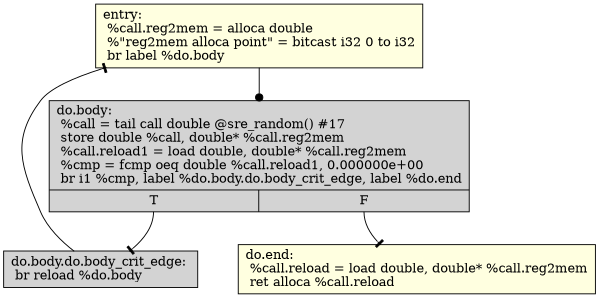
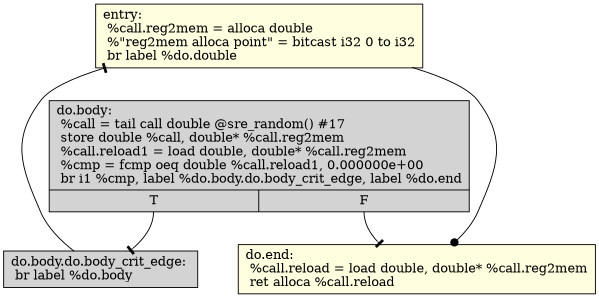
(164, 56) -> (170, 56)
(259, 81) -> (495, 136)
(77, 276) -> (72, 276)
